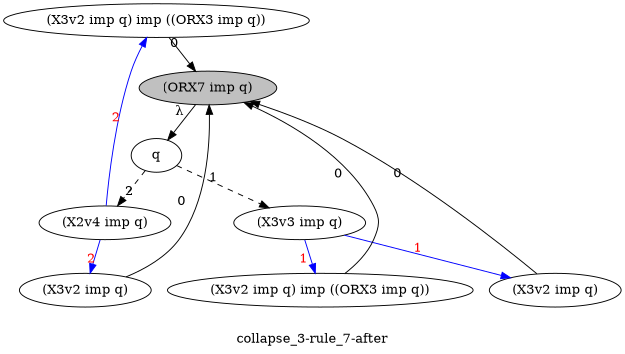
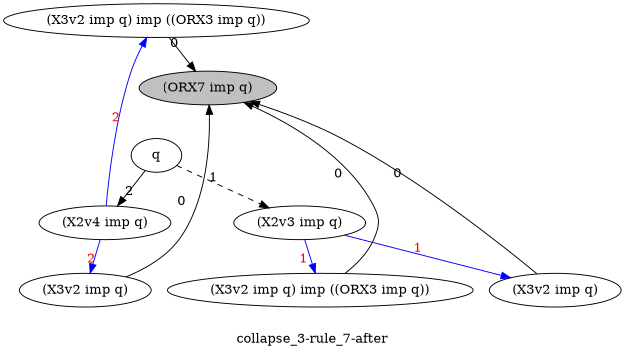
(185, 119) -> none
(134, 184) -> (134, 184)
(300, 223) -> (300, 223)
